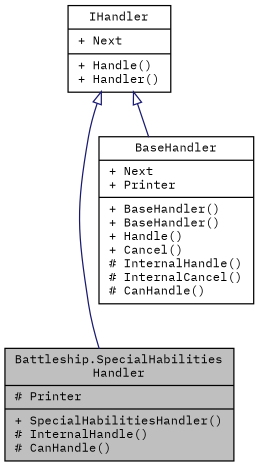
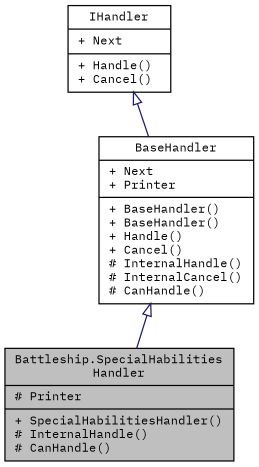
(119, 79) -> (116, 79)
(80, 226) -> (142, 332)
